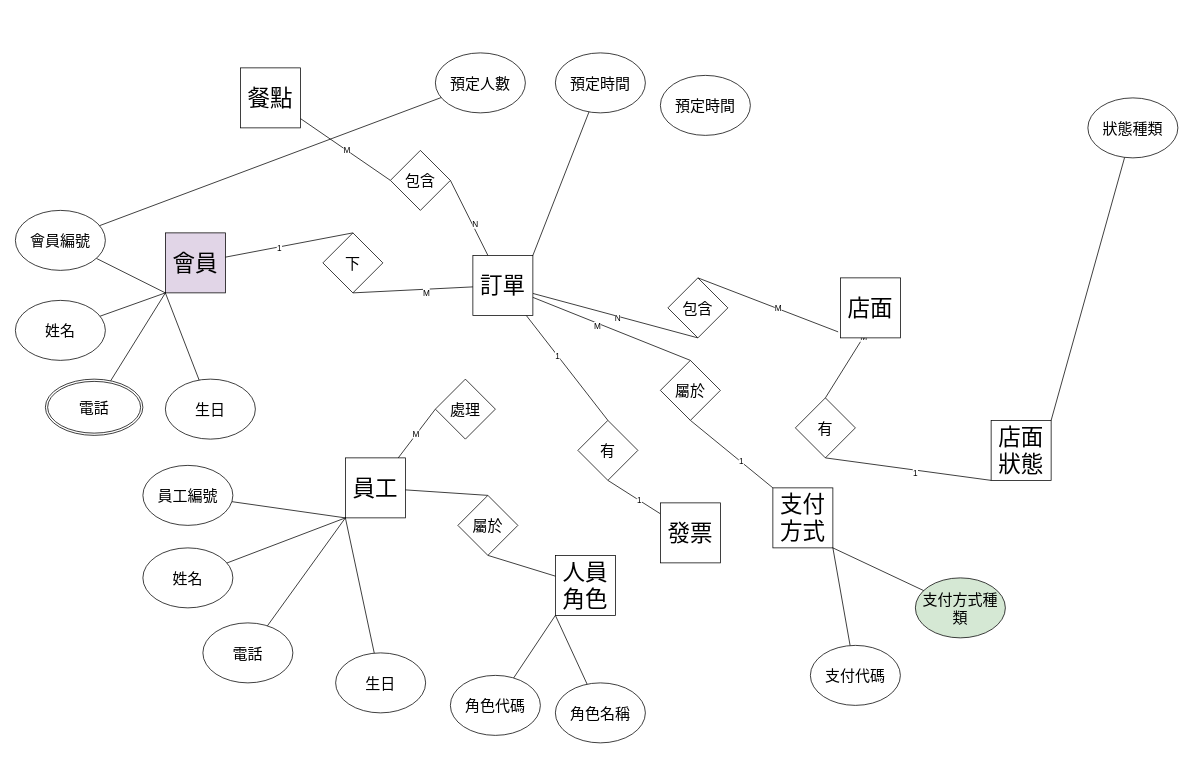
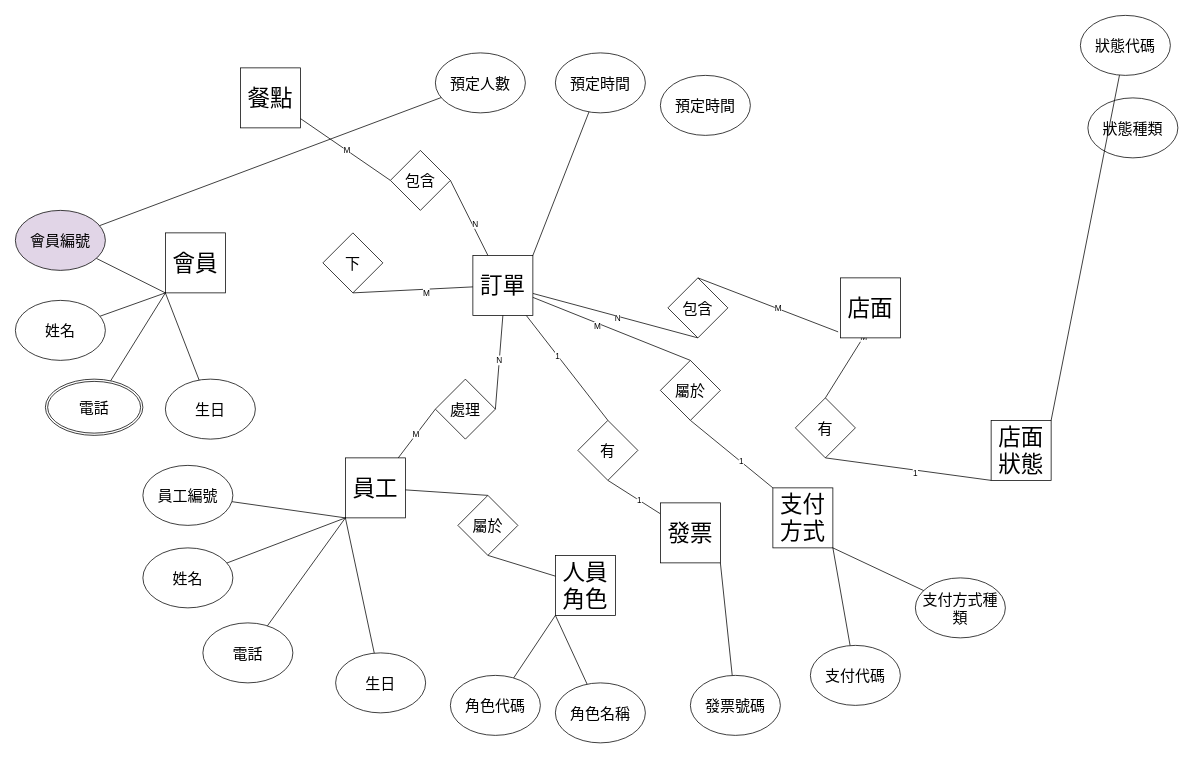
none -> (1125, 45)
none -> (1087, 237)
(60, 240) -> (60, 240)
(290, 245) -> none
(195, 263) -> (195, 263)
(1090, 283) -> none
none -> (499, 362)
(960, 608) -> (960, 608)
none -> (726, 620)
none -> (735, 705)
